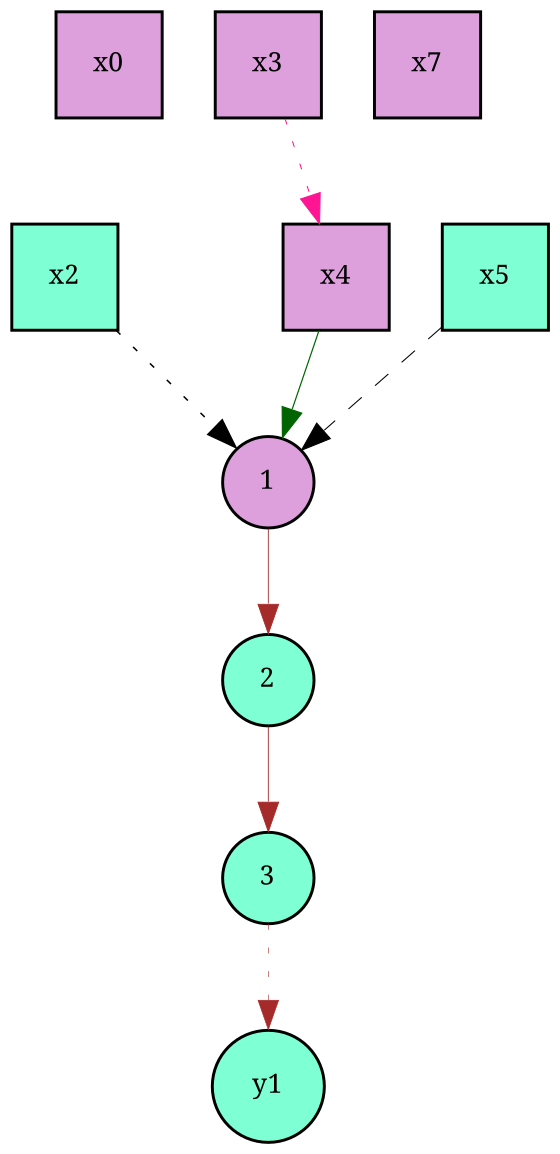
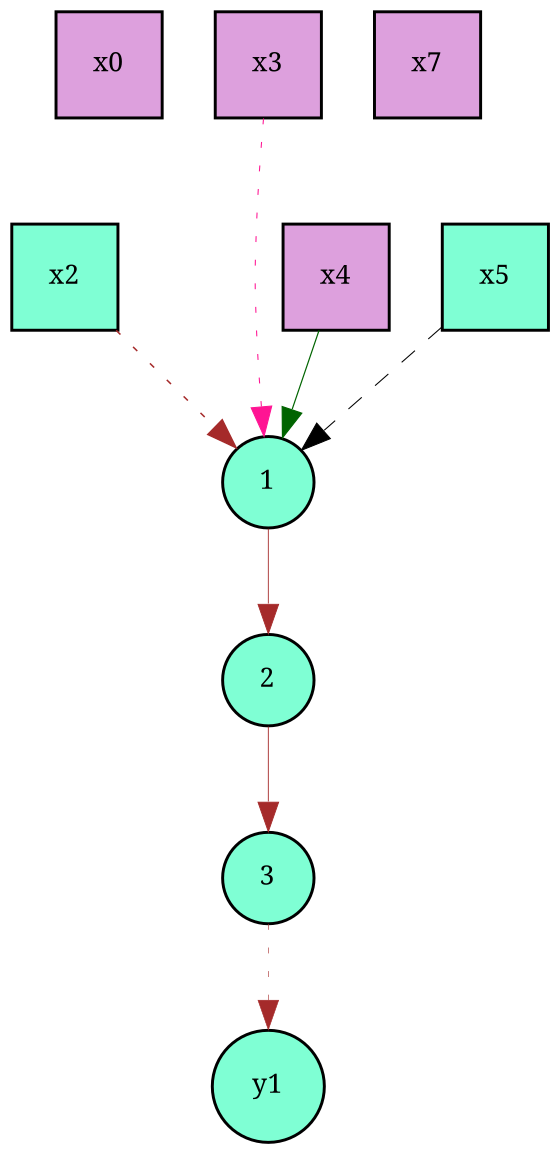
(298, 157) -> (255, 262)
(165, 379) -> (165, 379)
(268, 482) -> (268, 482)
